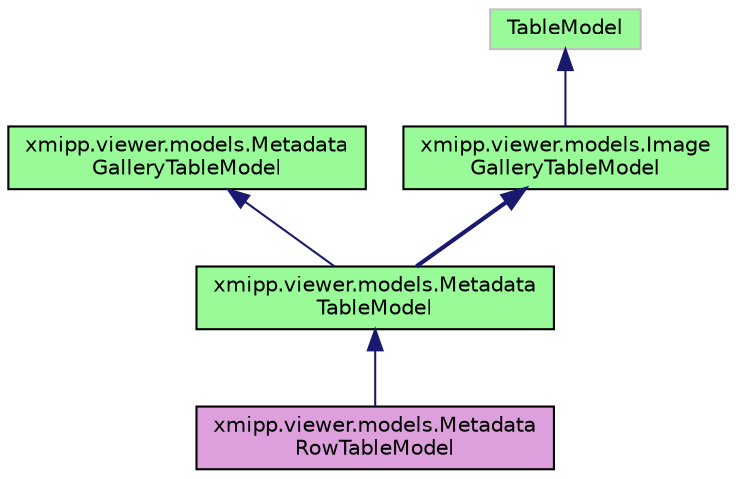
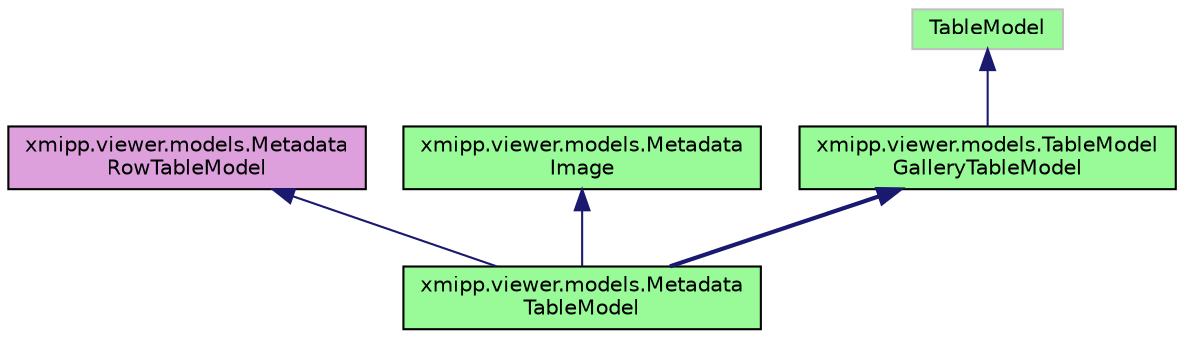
(187, 158) -> (582, 158)
(565, 158) -> (988, 158)
(375, 379) -> (395, 231)
